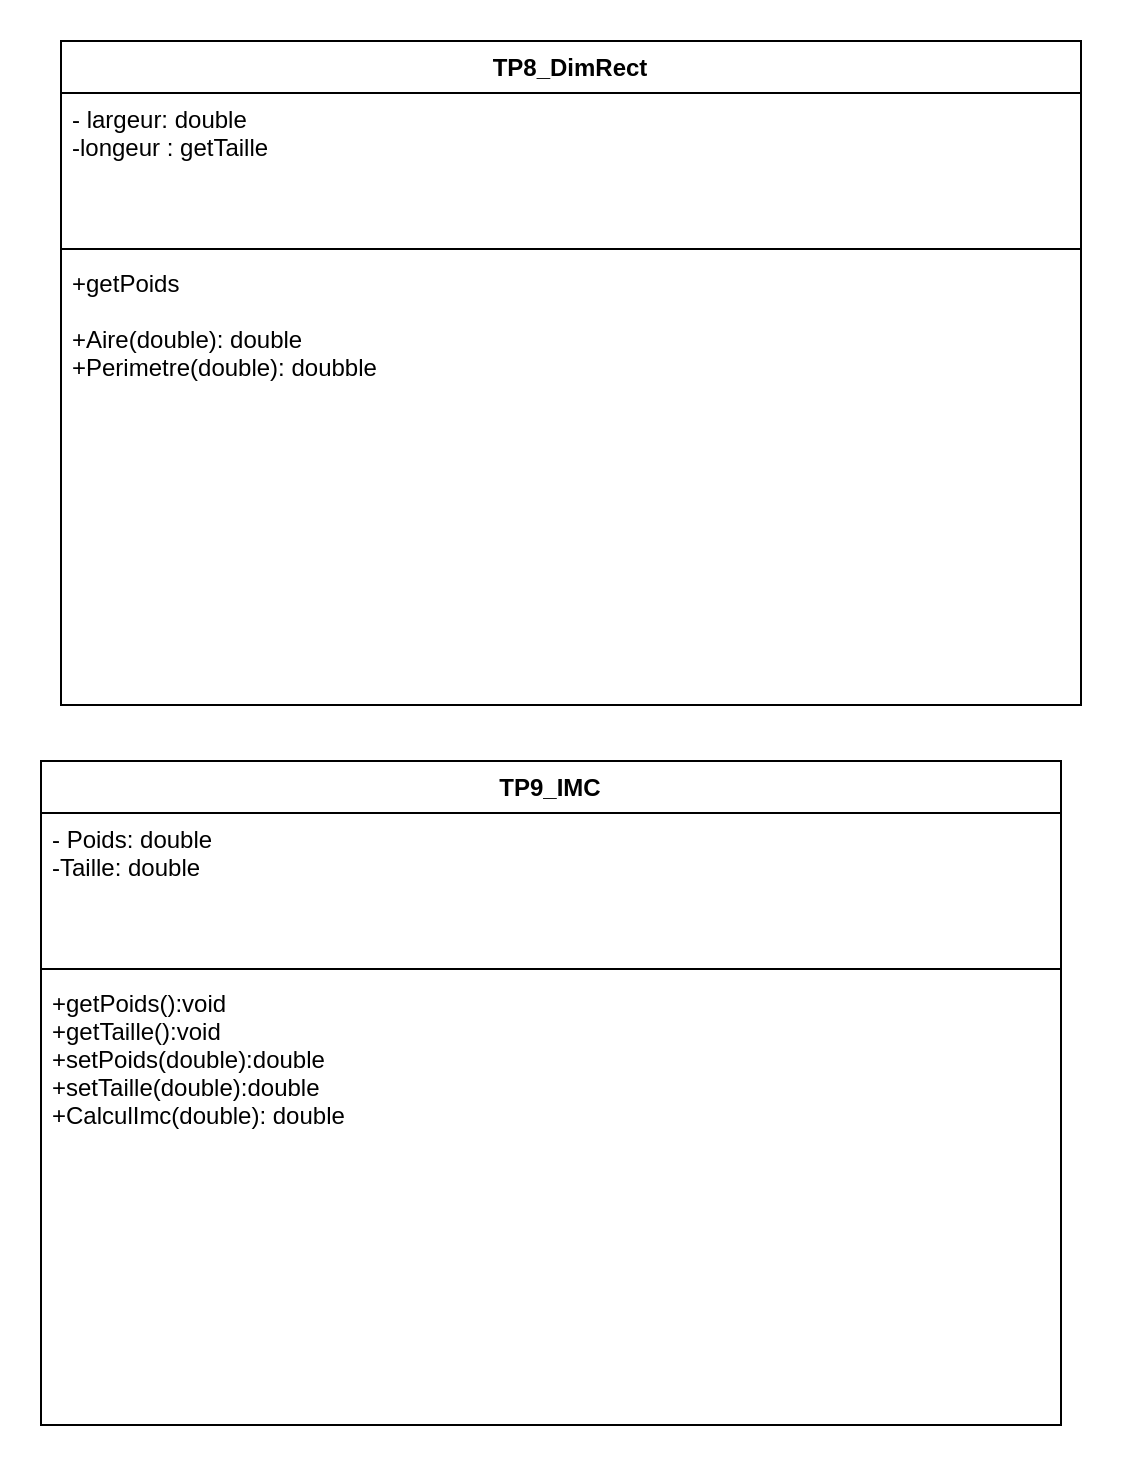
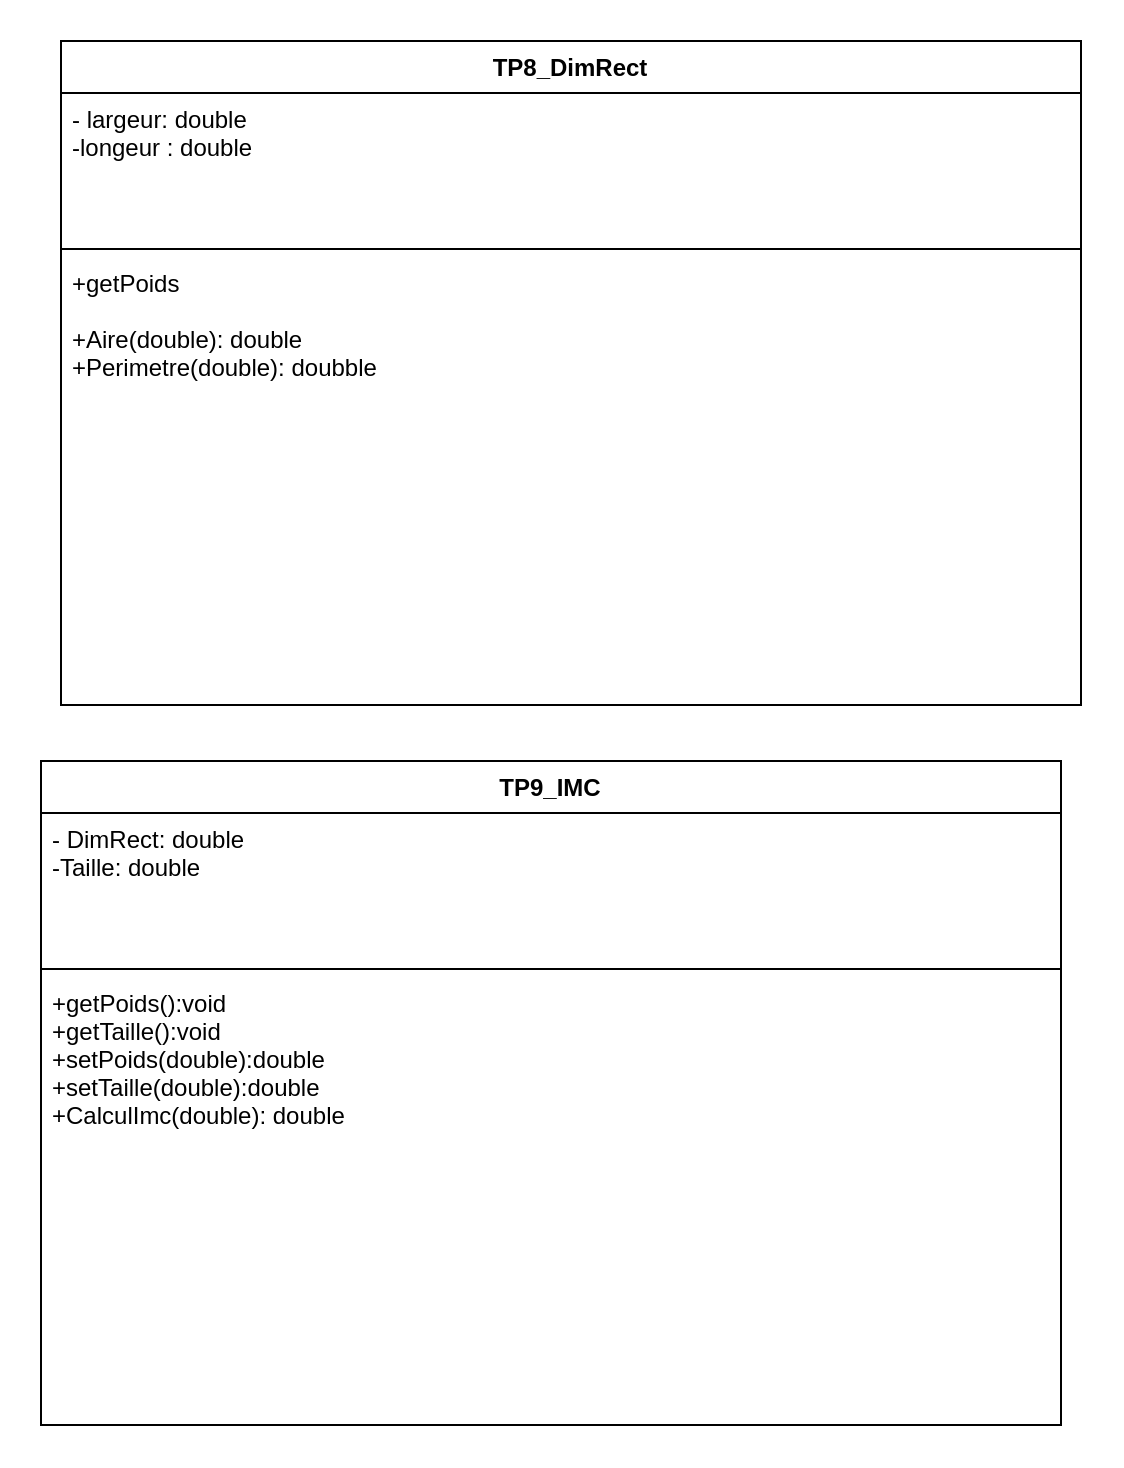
(171, 120) -> (171, 120)
(137, 840) -> (151, 840)
